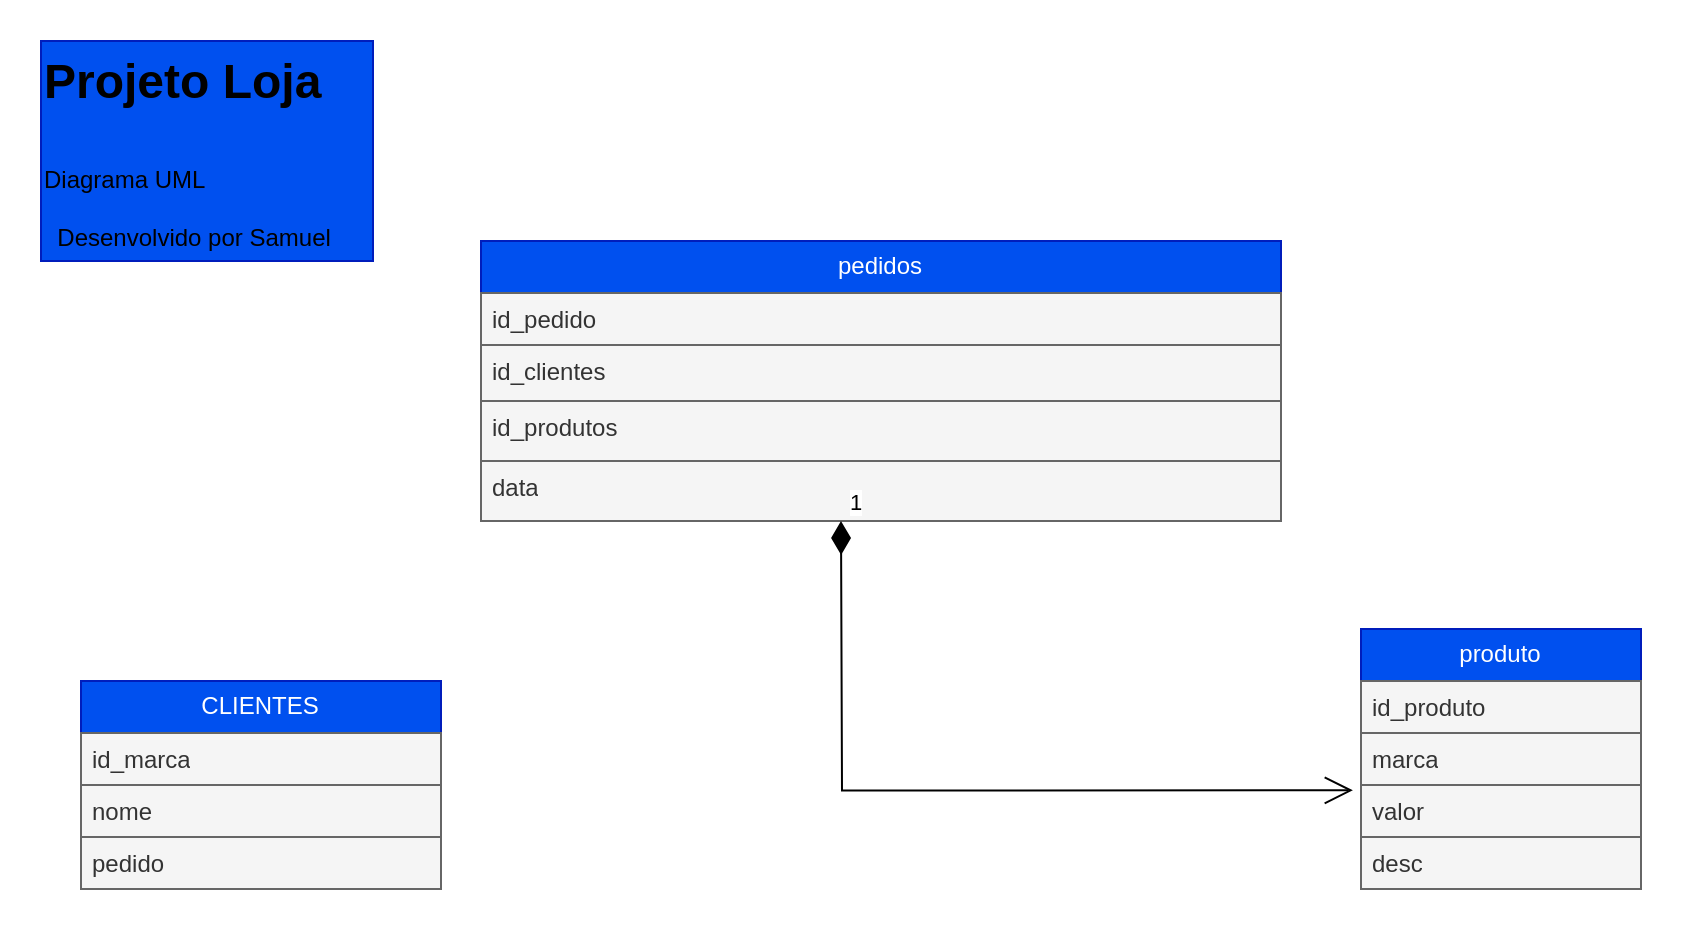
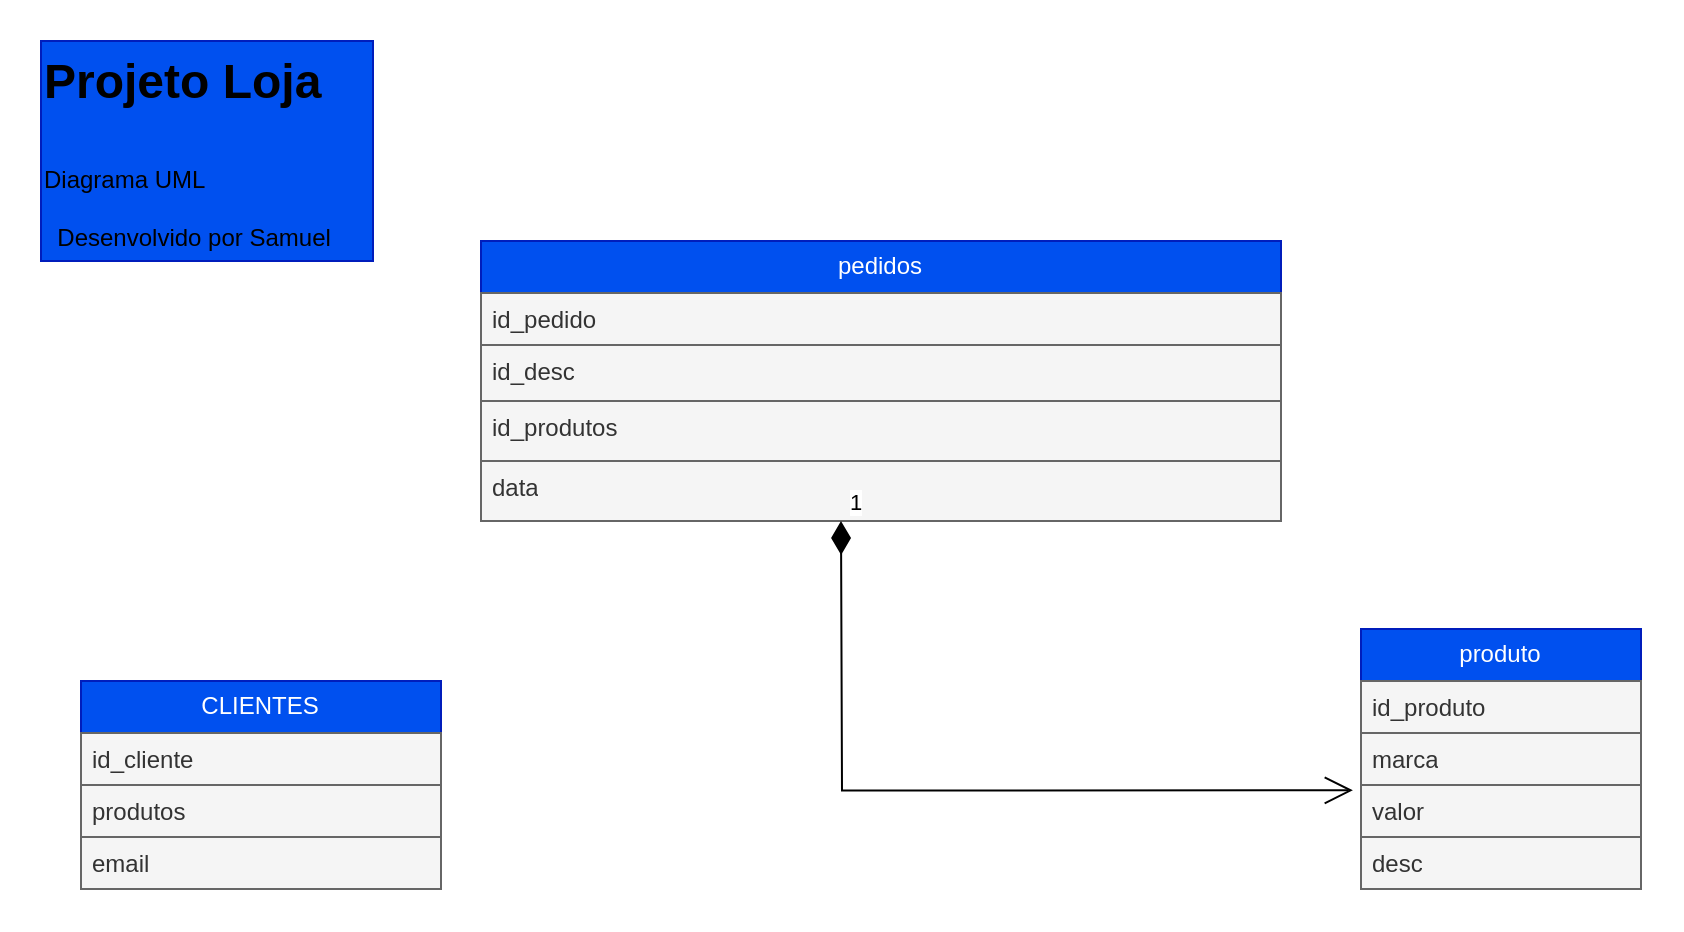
(558, 373) -> (537, 373)
(144, 761) -> (151, 761)
(120, 813) -> (147, 813)
(130, 865) -> (120, 865)
